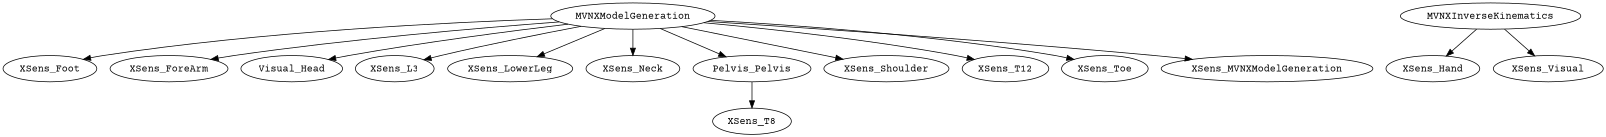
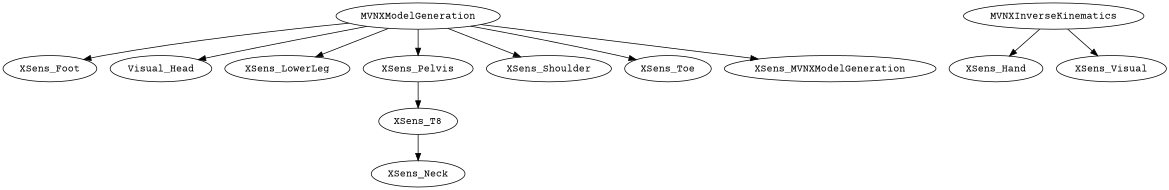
(633, 39) -> (418, 144)
(169, 69) -> none
(395, 69) -> none
(752, 69) -> (418, 69)
(1005, 69) -> none
